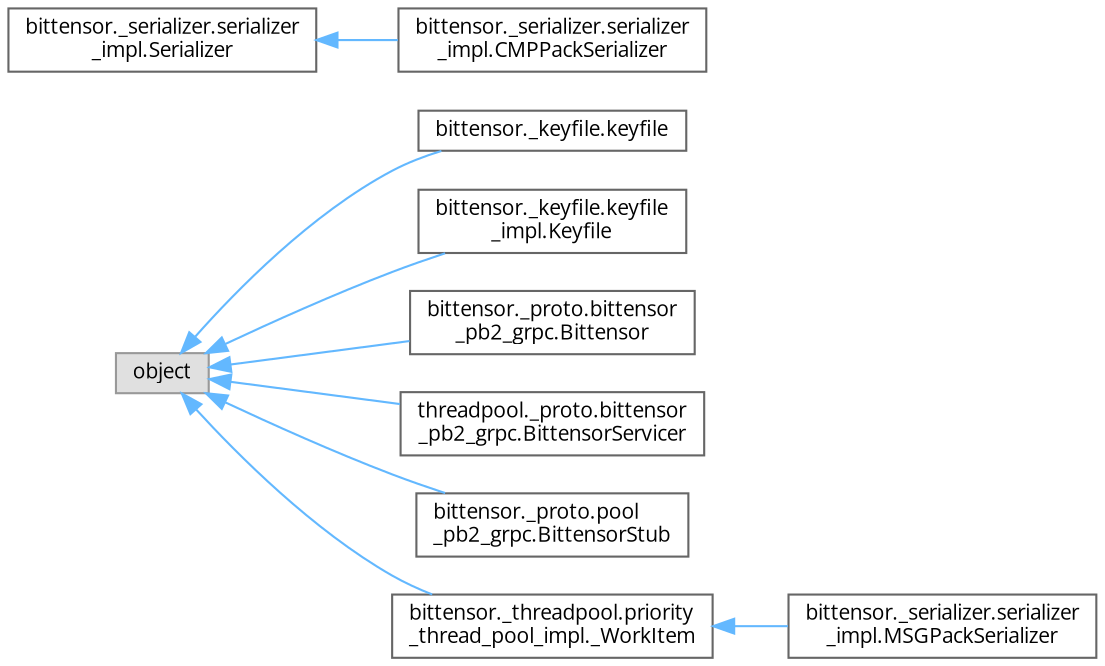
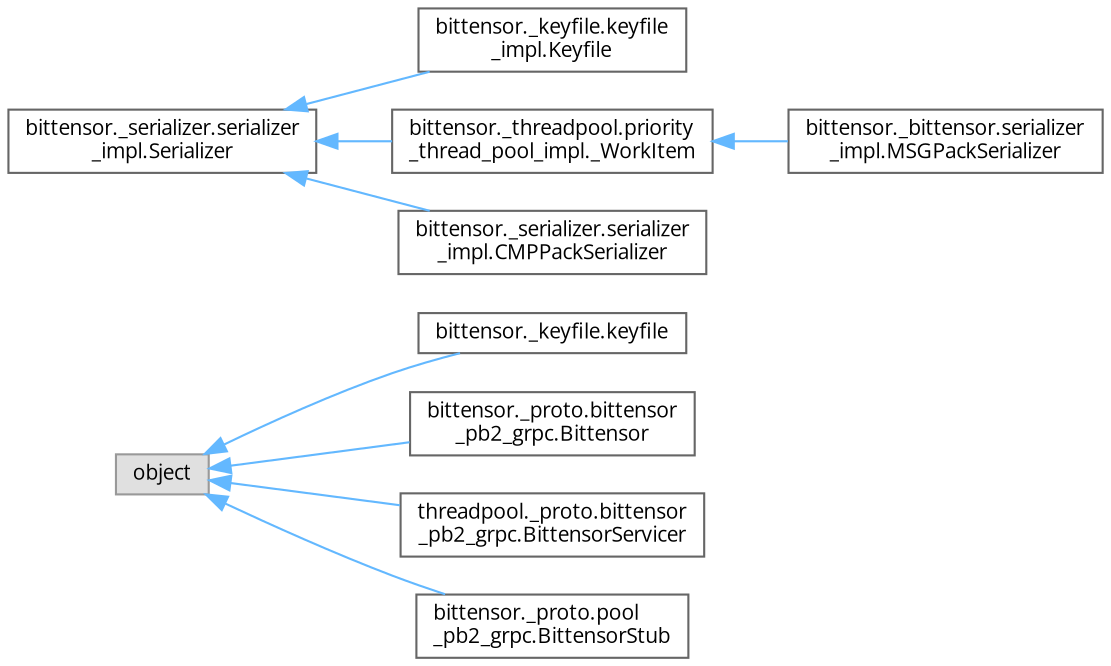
(334, 295) -> (368, 88)
(305, 514) -> (365, 141)
(942, 626) -> (946, 141)
